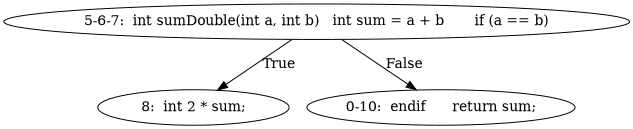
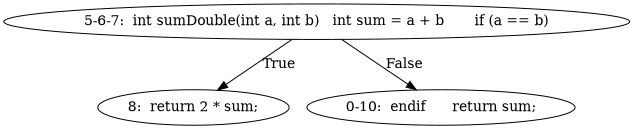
(193, 107) -> (193, 107)
